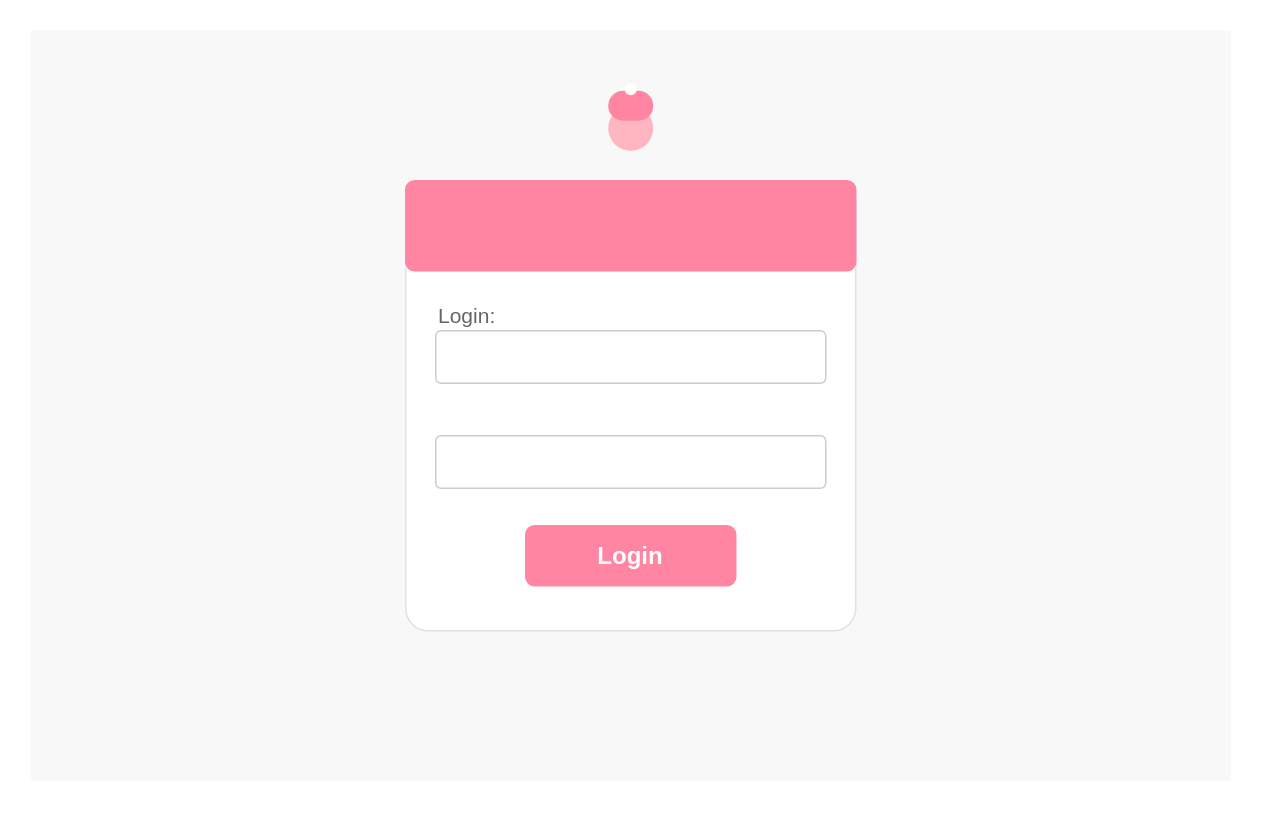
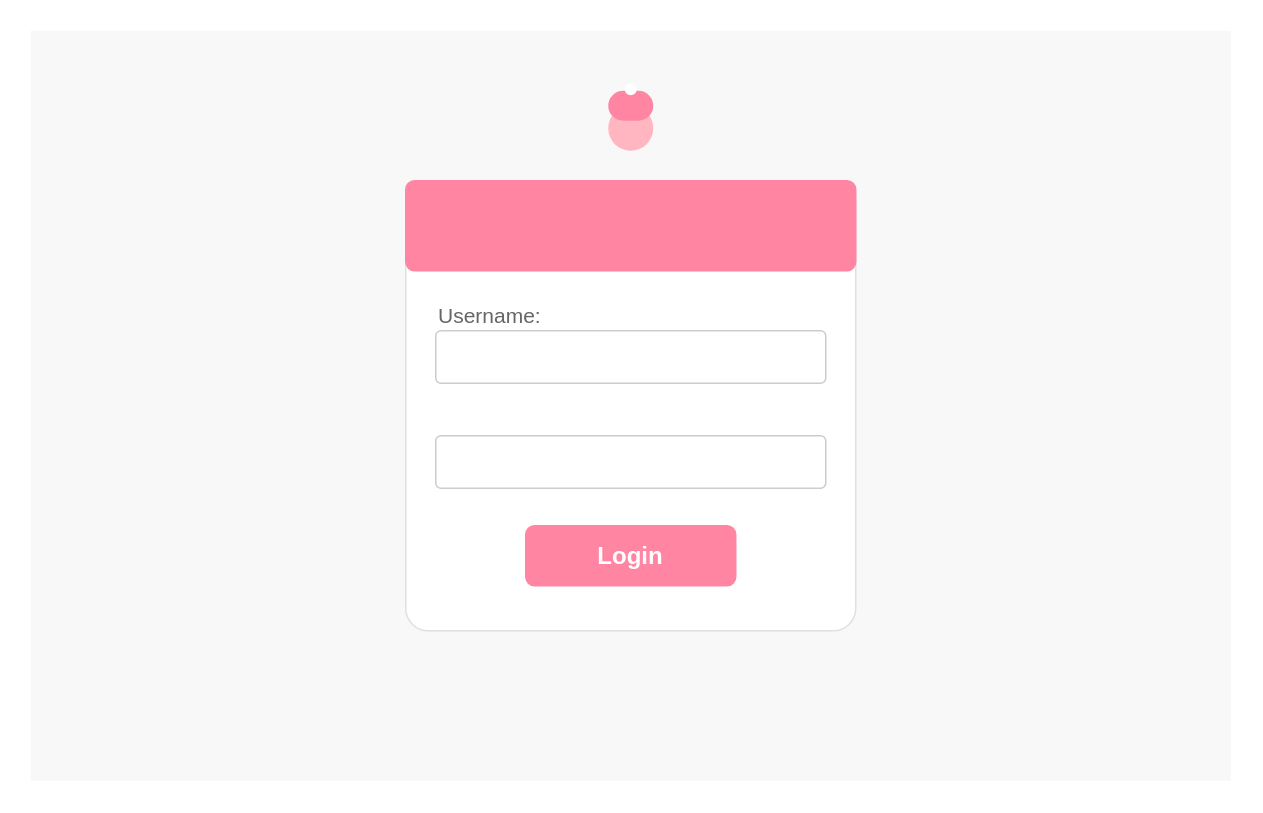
(469, 316) -> (489, 316)
